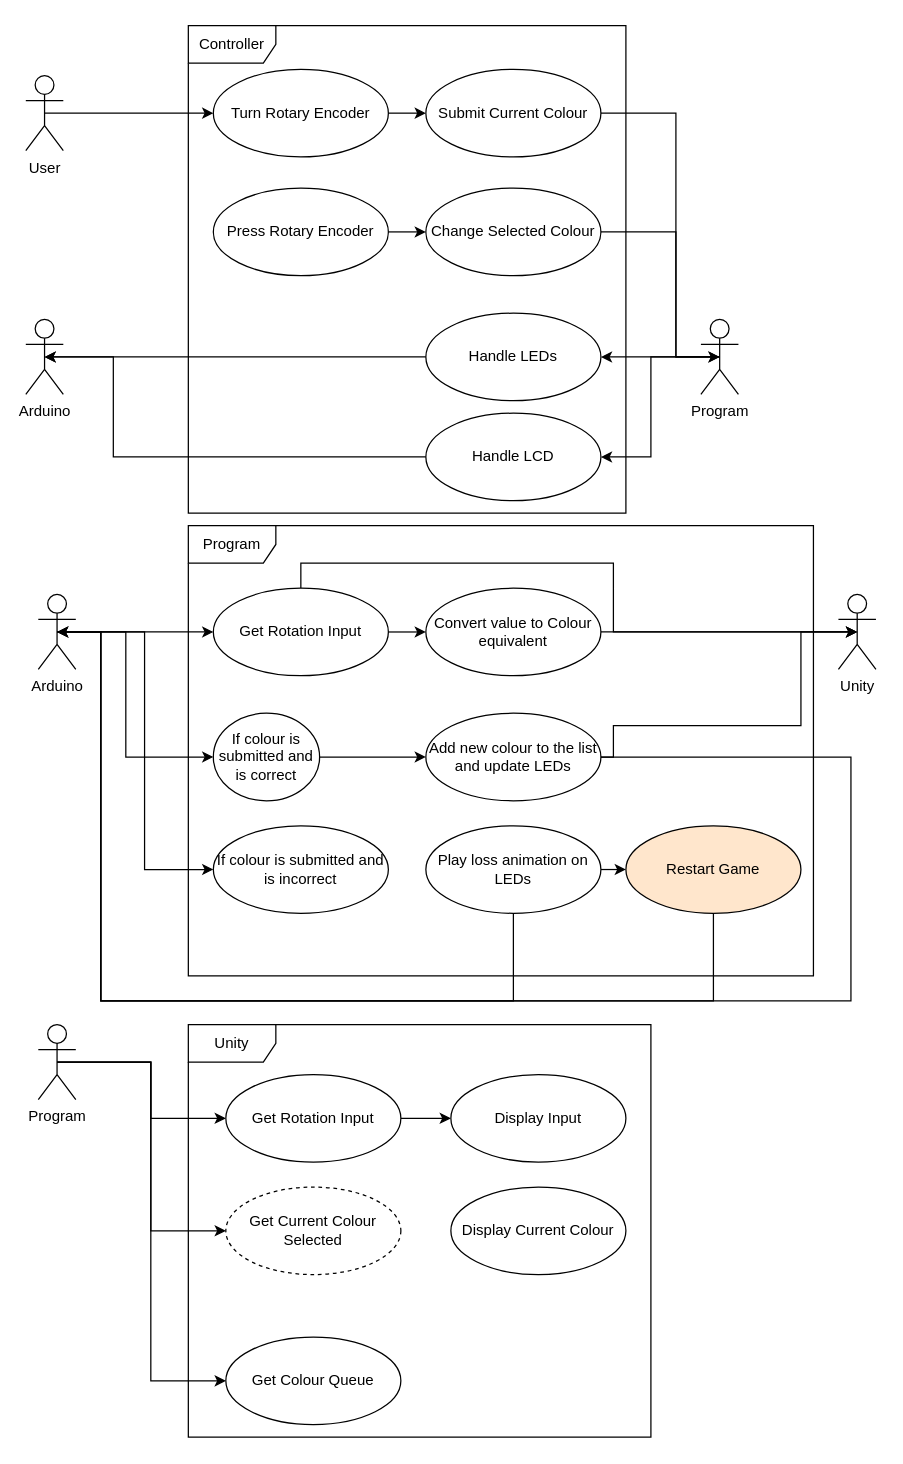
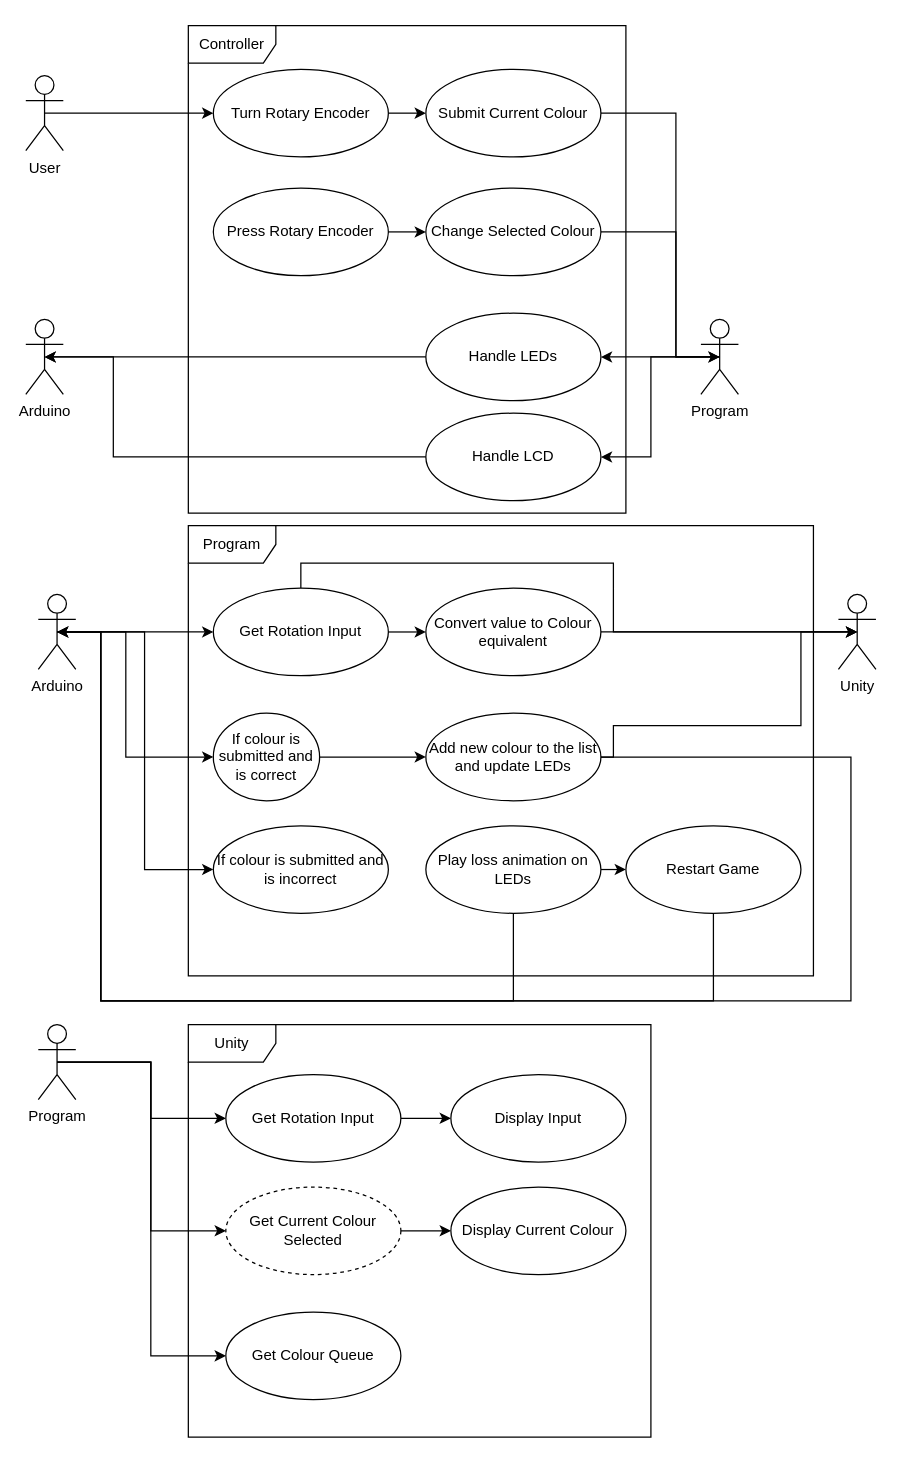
(713, 869) -> (713, 869)
none -> (422, 1231)
(313, 1381) -> (313, 1356)
